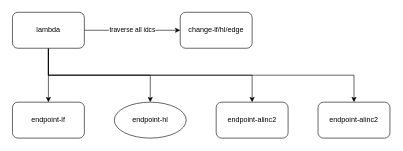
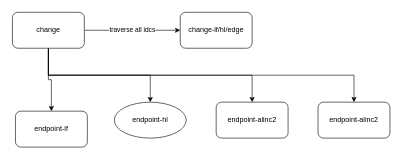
(48, 30) -> (48, 30)
(48, 120) -> (51, 129)
